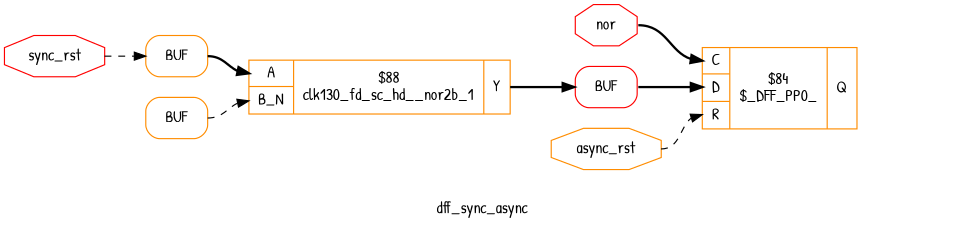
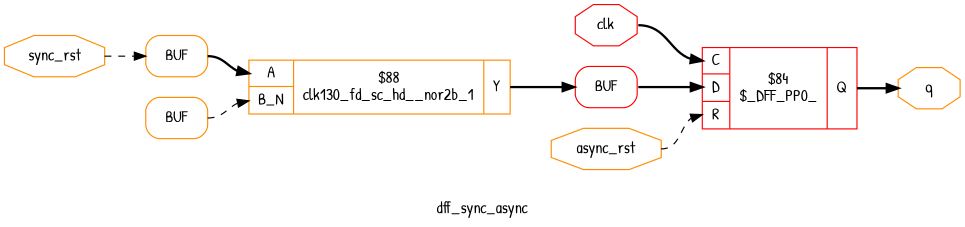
(606, 25) -> (606, 25)
(55, 56) -> (55, 56)
(780, 88) -> (780, 88)
none -> (929, 88)
